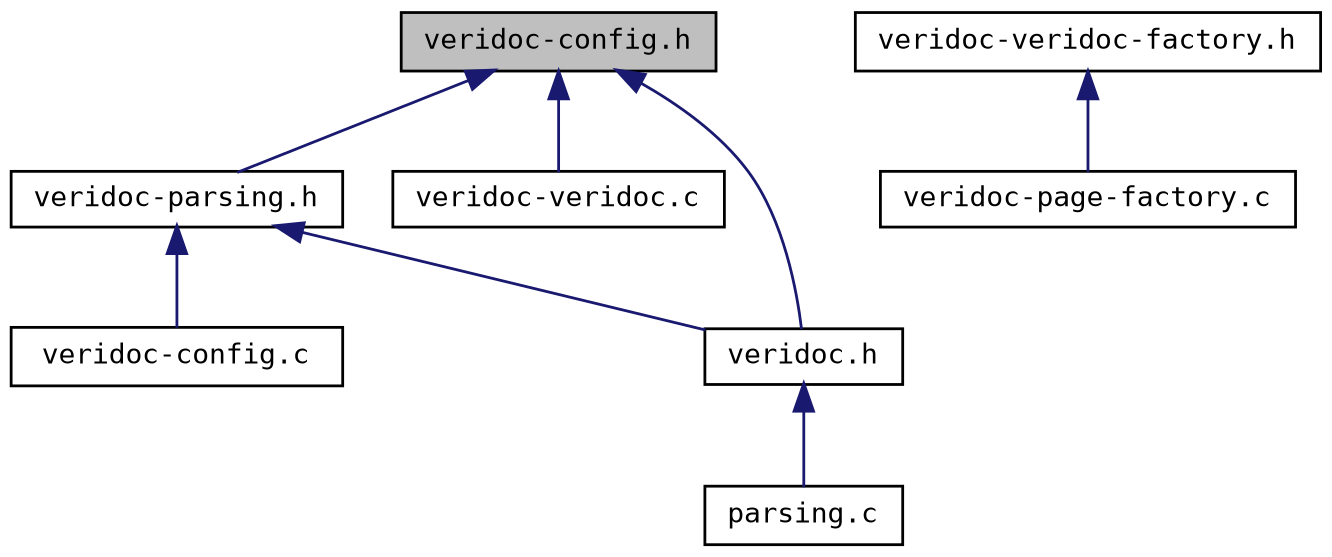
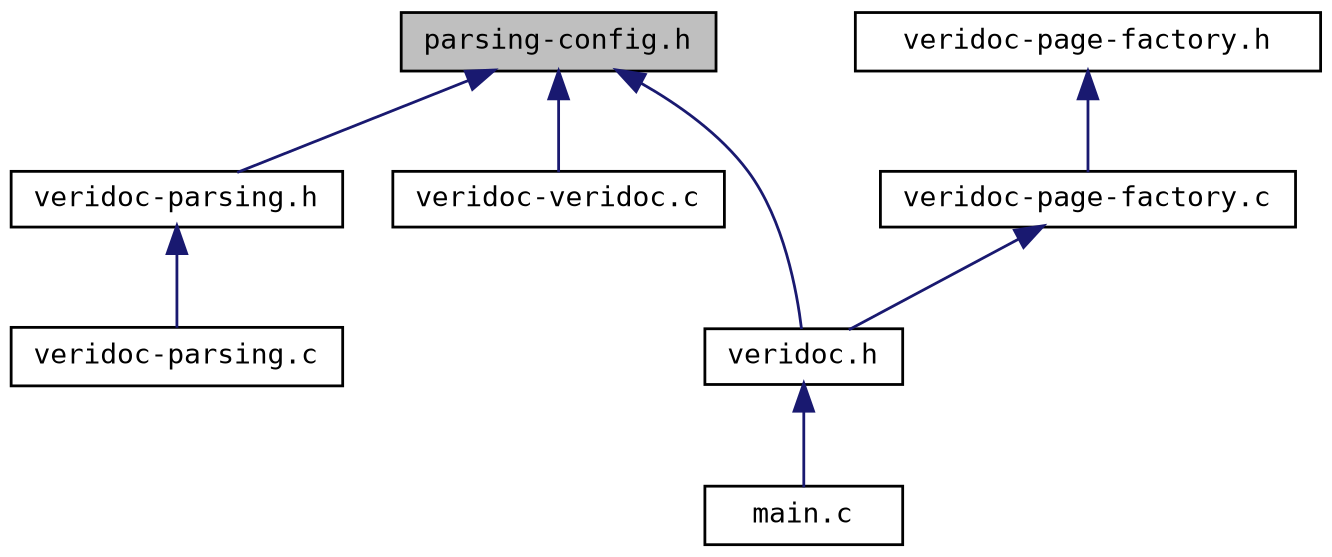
(559, 42) -> (559, 42)
(1088, 42) -> (1088, 42)
(504, 281) -> (934, 284)
(177, 357) -> (177, 357)
(804, 515) -> (804, 515)
